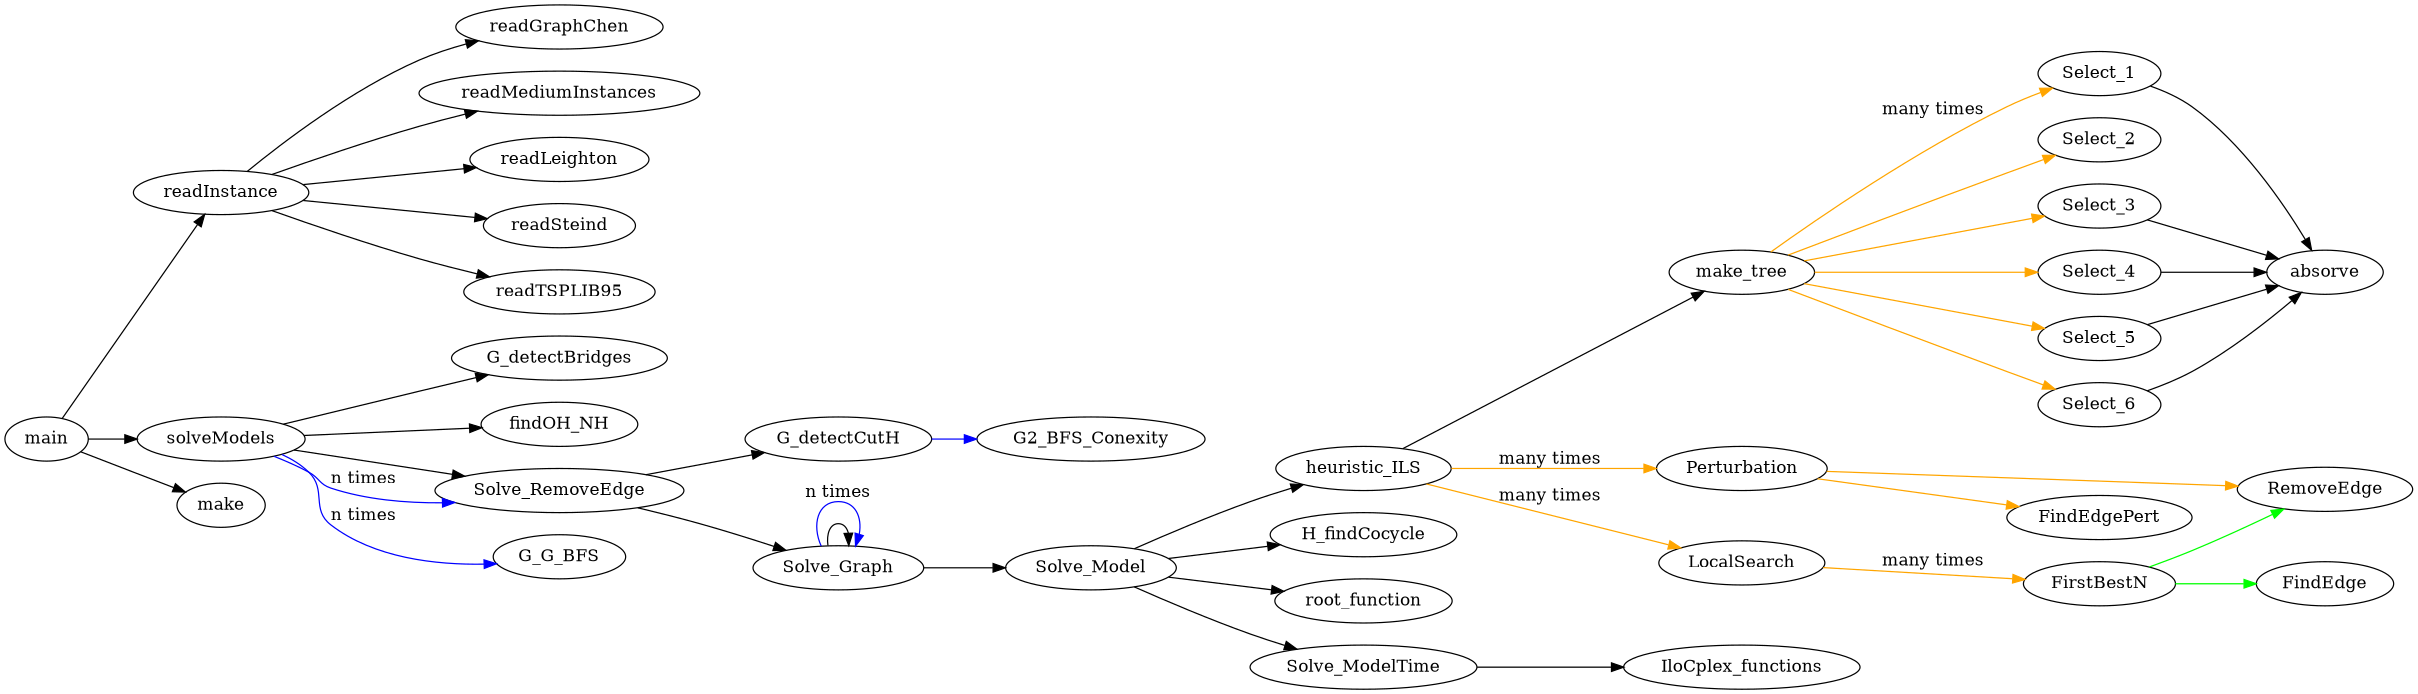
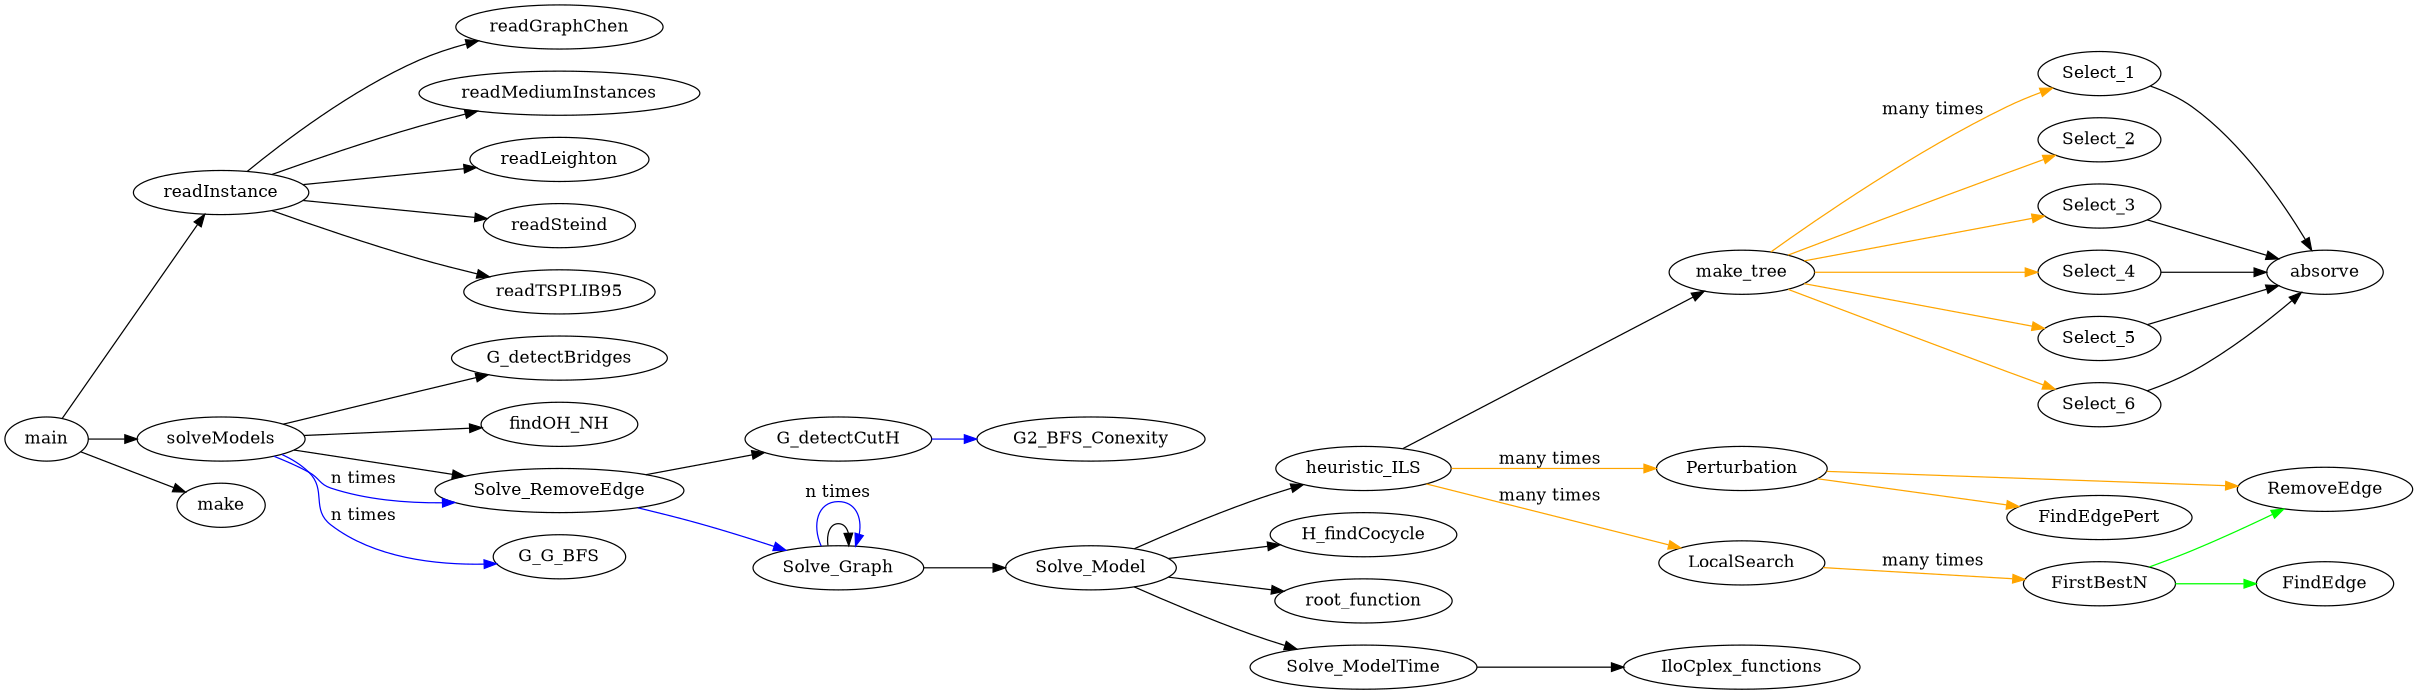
(706, 526) -> (706, 526)
